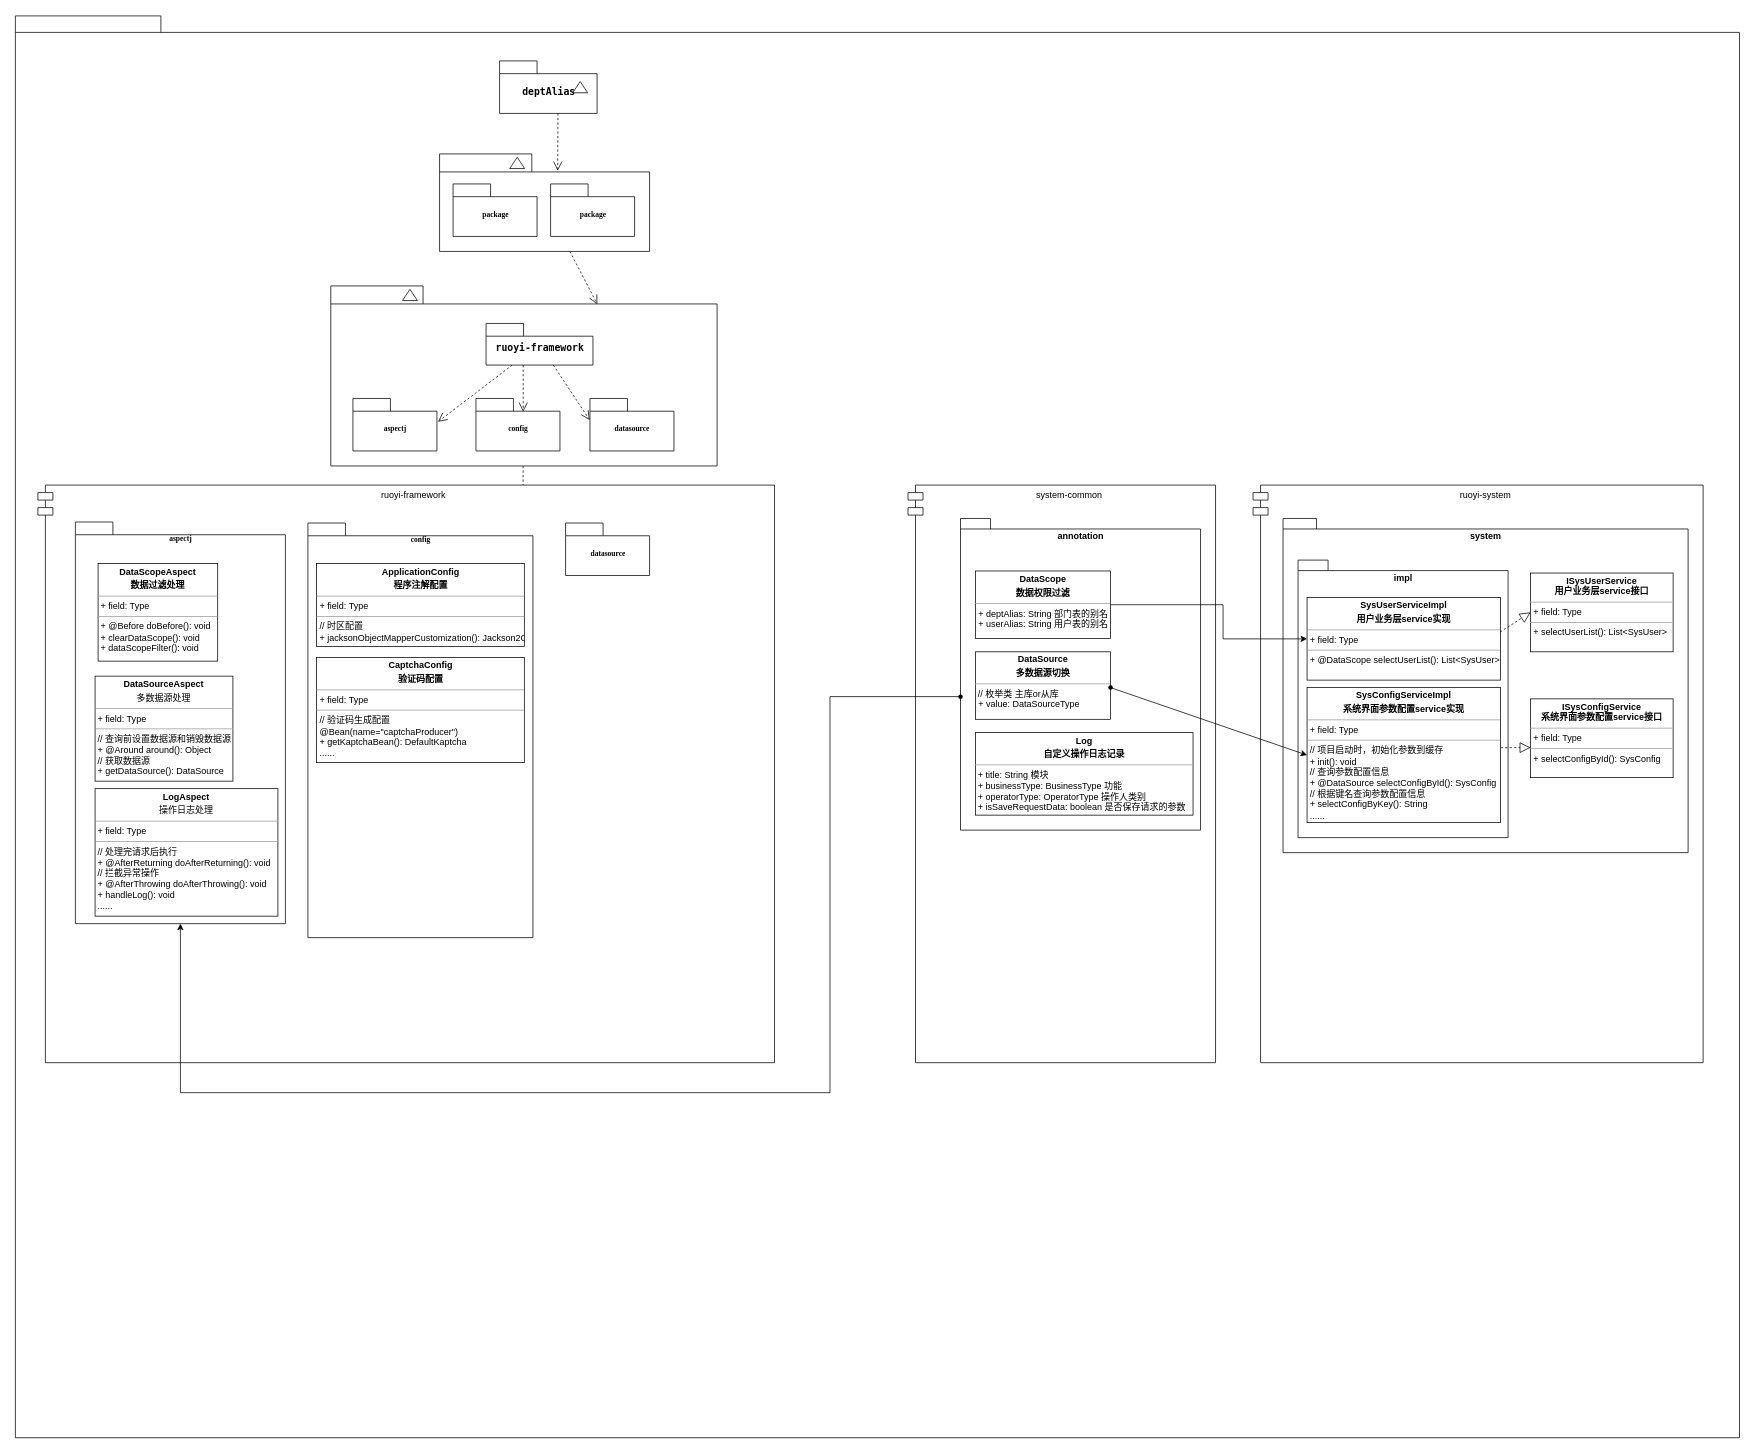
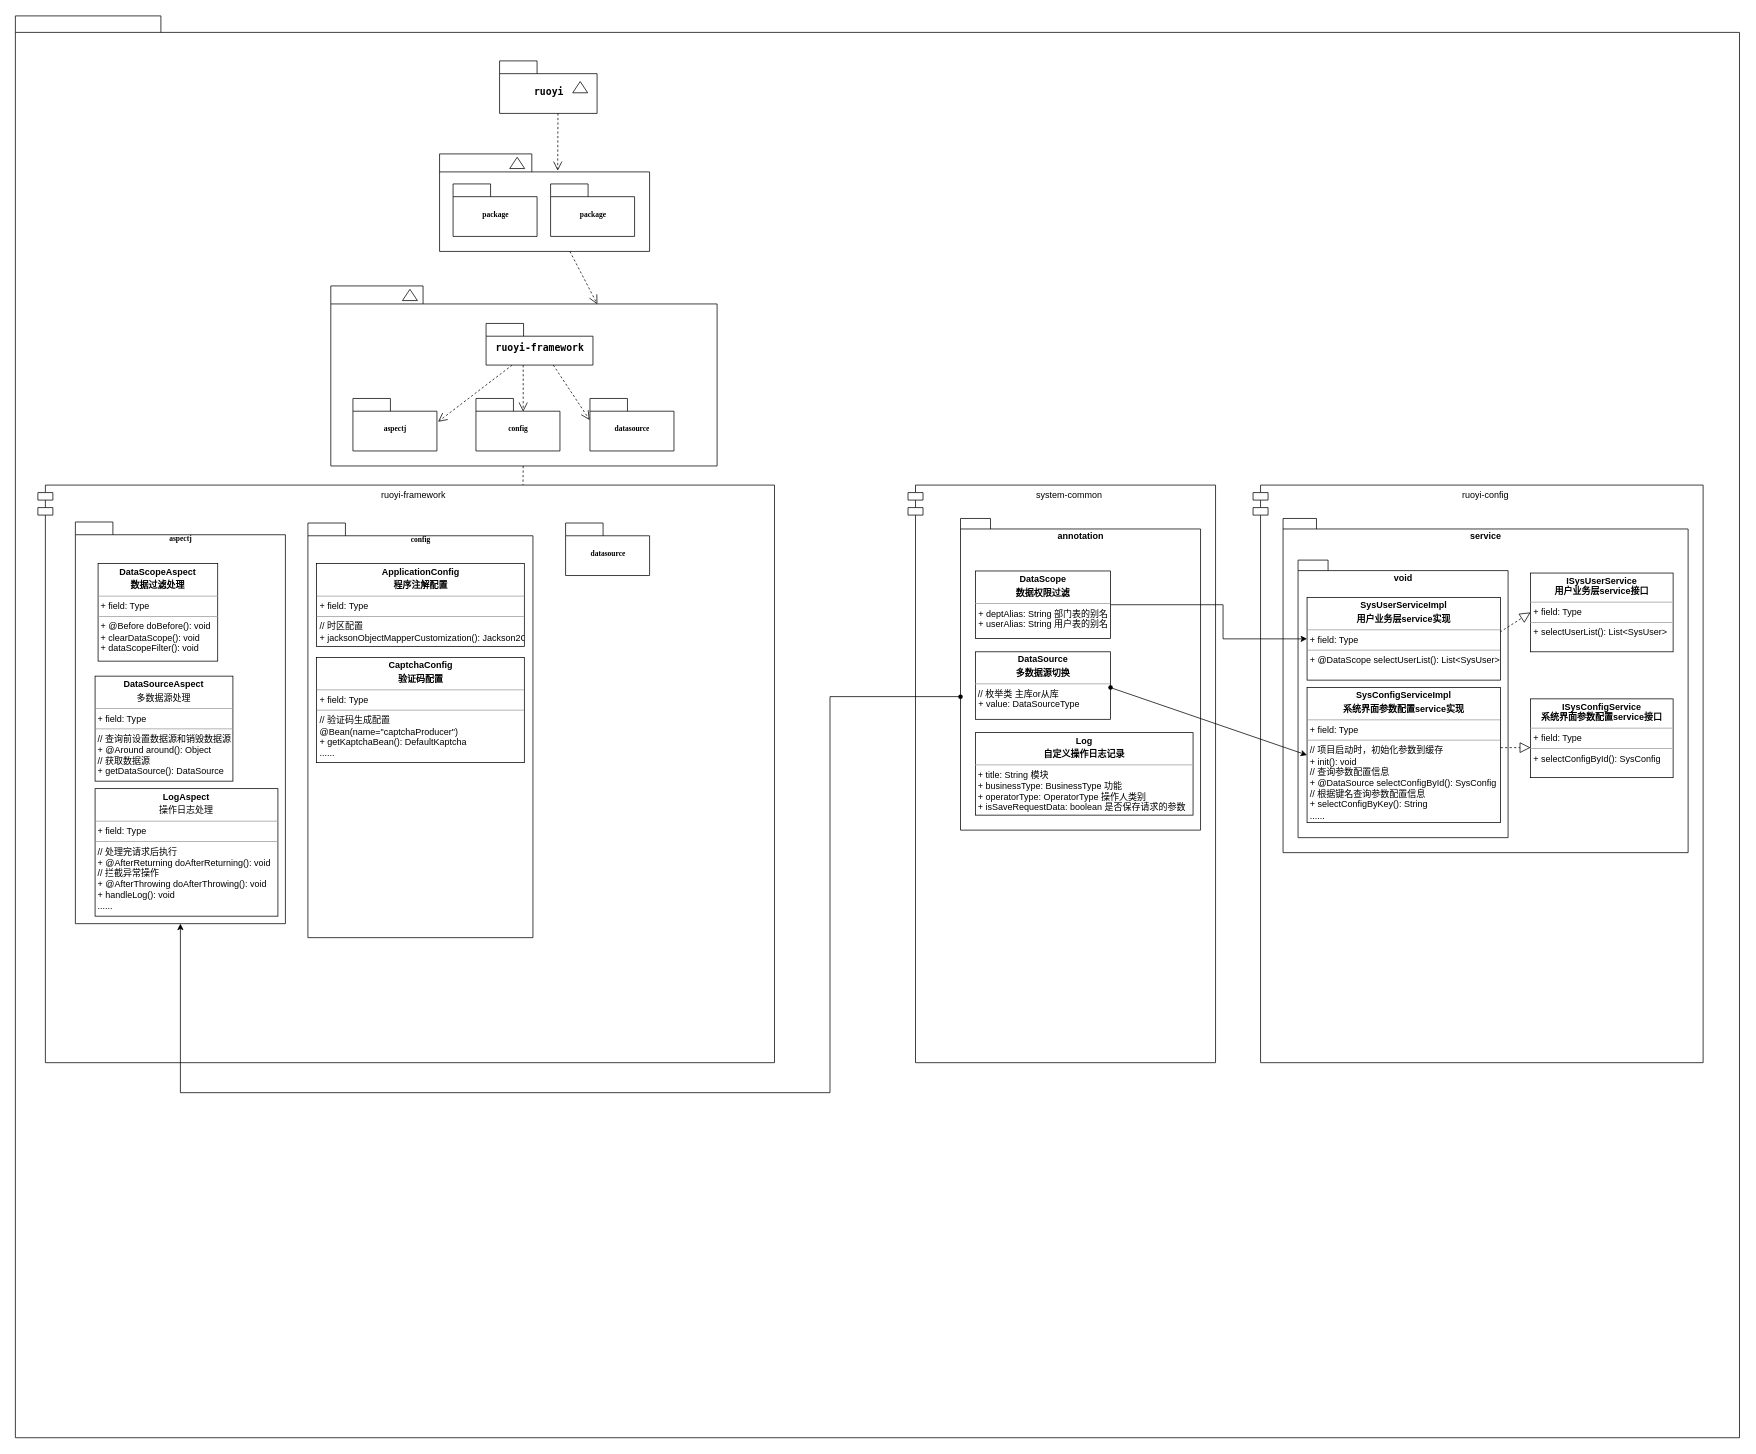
(549, 91) -> (549, 91)
(1485, 495) -> (1485, 495)
(1486, 537) -> (1486, 537)
(1403, 578) -> (1403, 578)
